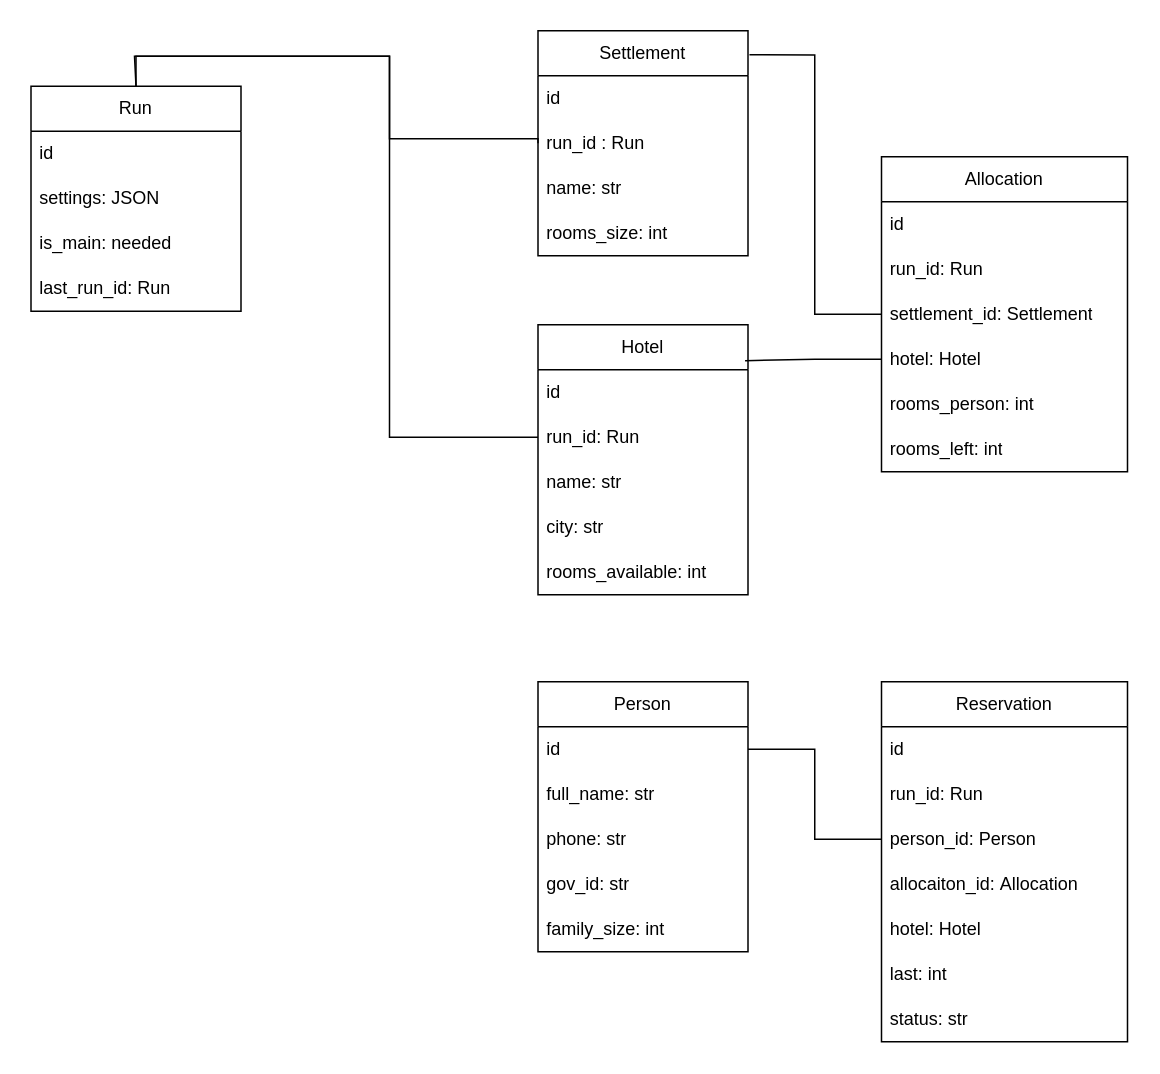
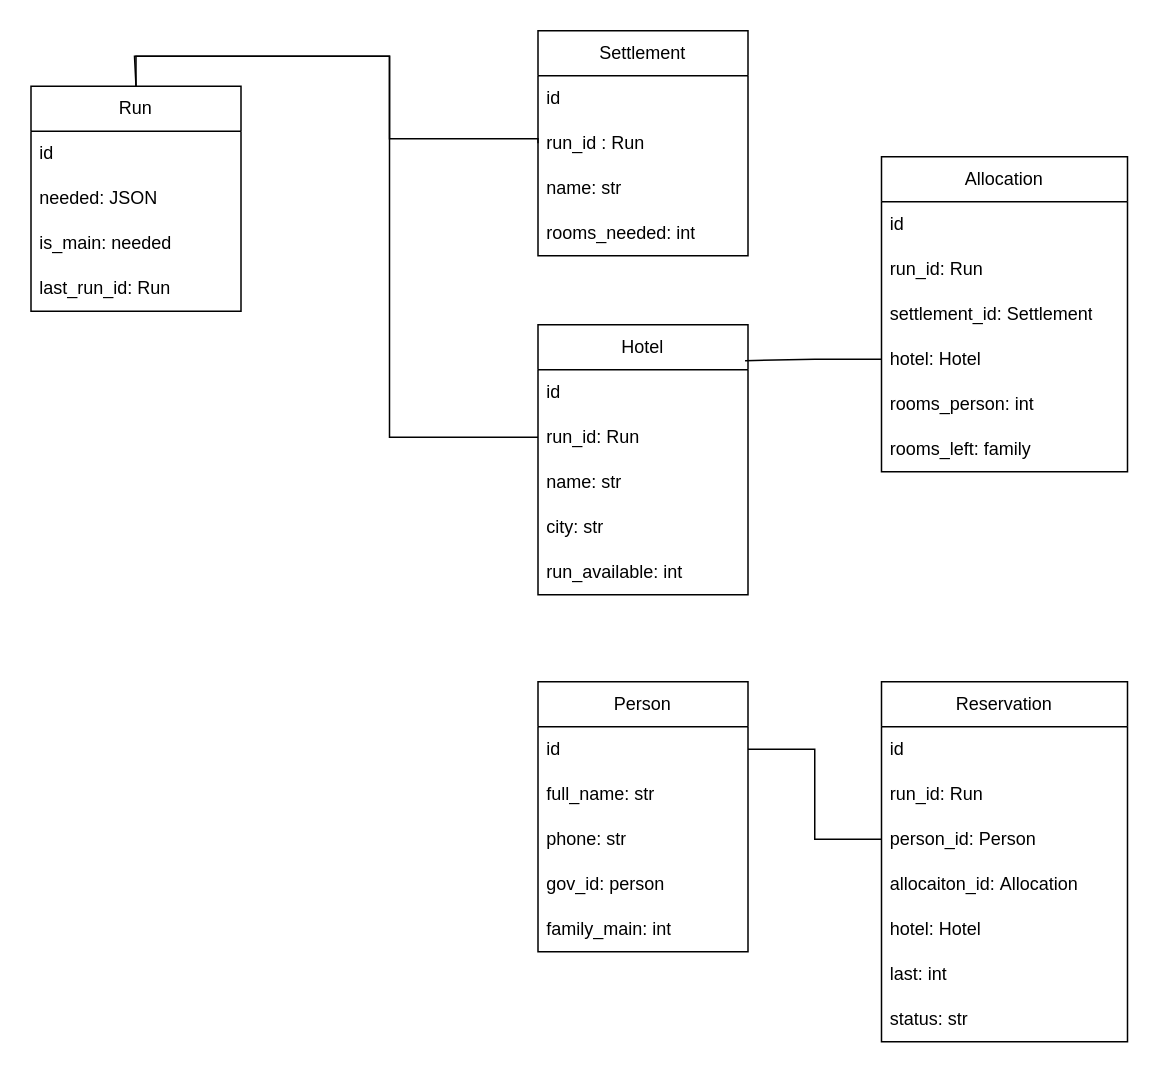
(815, 184) -> none
(103, 199) -> (96, 199)
(613, 233) -> (625, 233)
(956, 449) -> (969, 449)
(634, 572) -> (623, 572)
(595, 884) -> (610, 884)
(613, 929) -> (613, 929)
